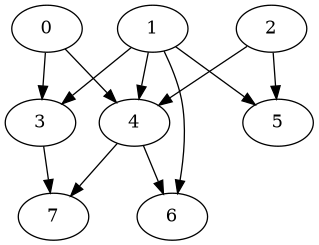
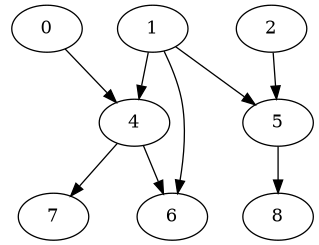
(201, 77) -> none
(40, 123) -> none
none -> (278, 217)
